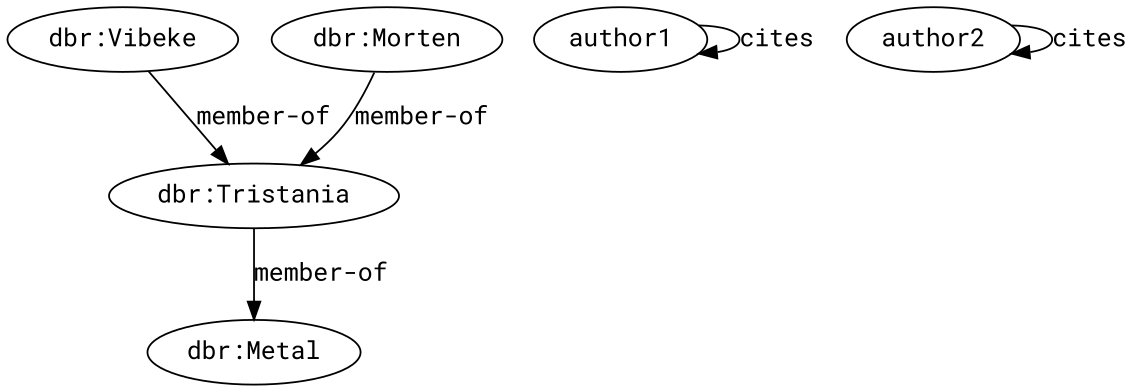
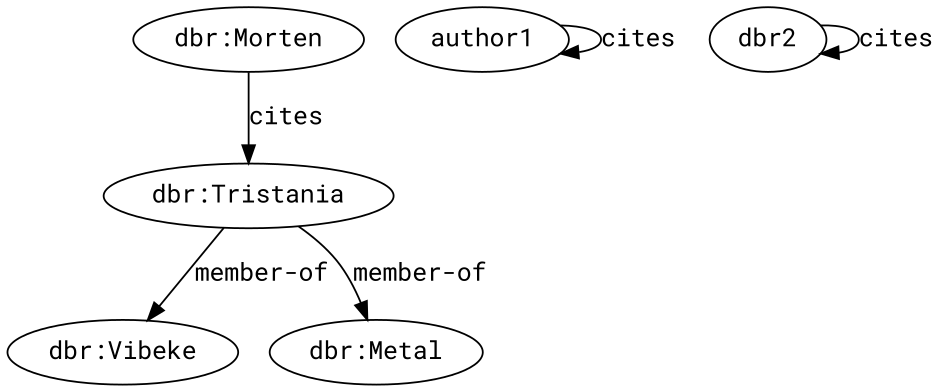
(933, 40) -> (768, 40)
(182, 111) -> (191, 267)
(422, 118) -> (286, 118)
